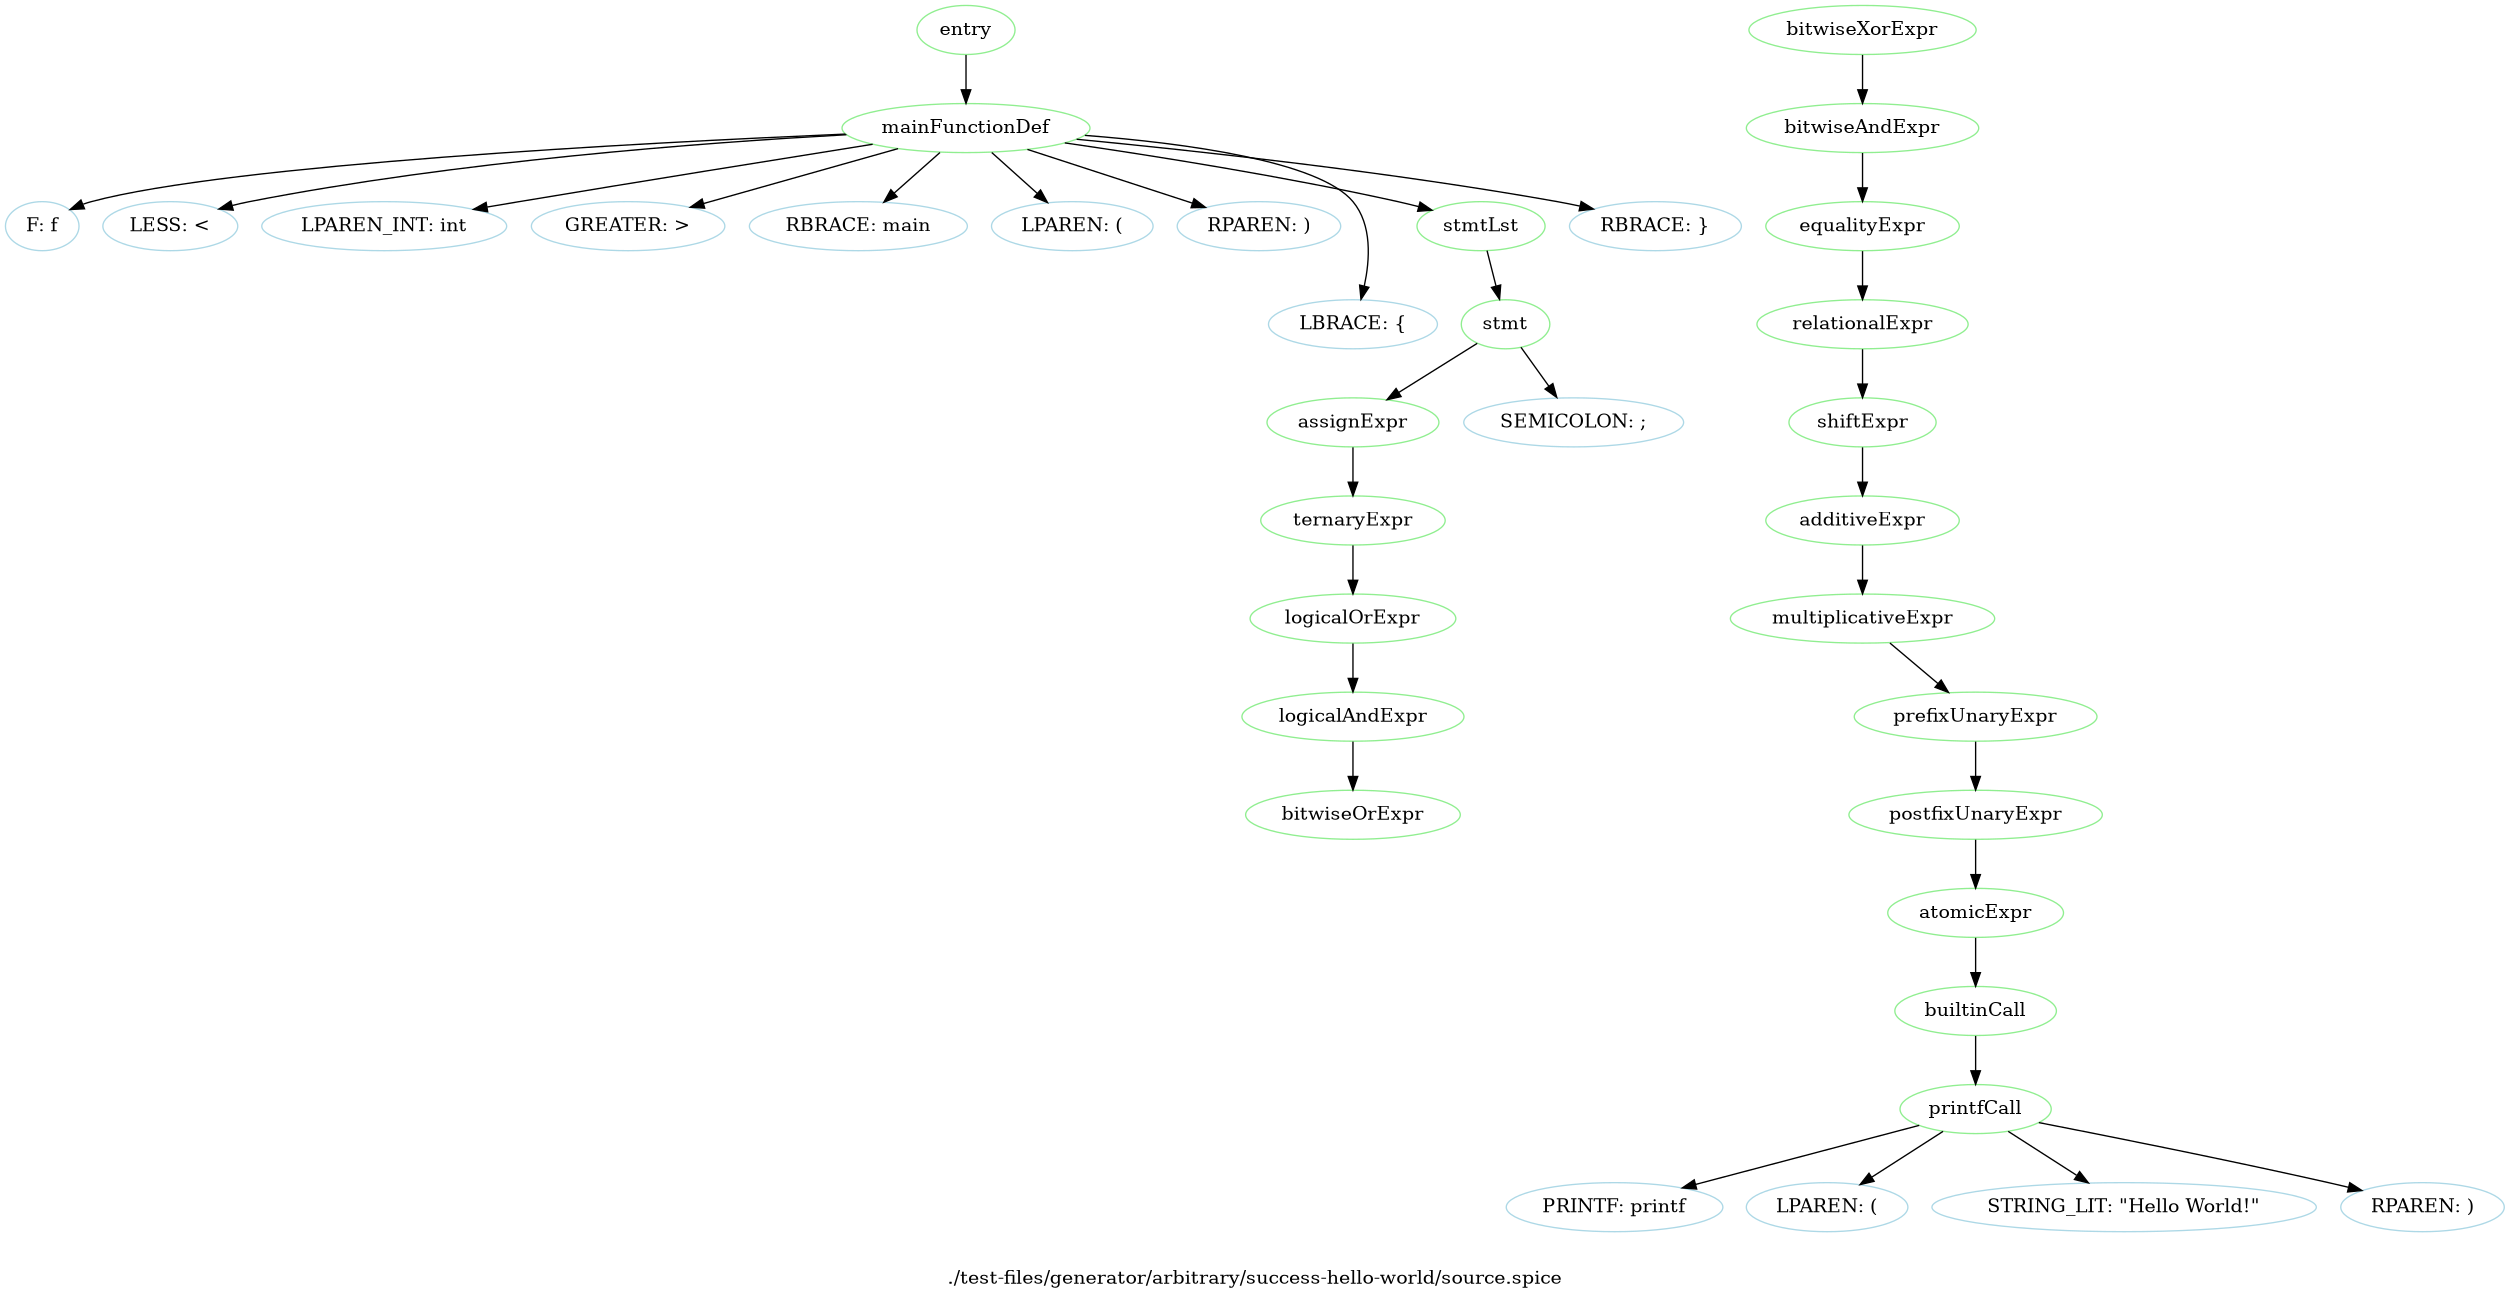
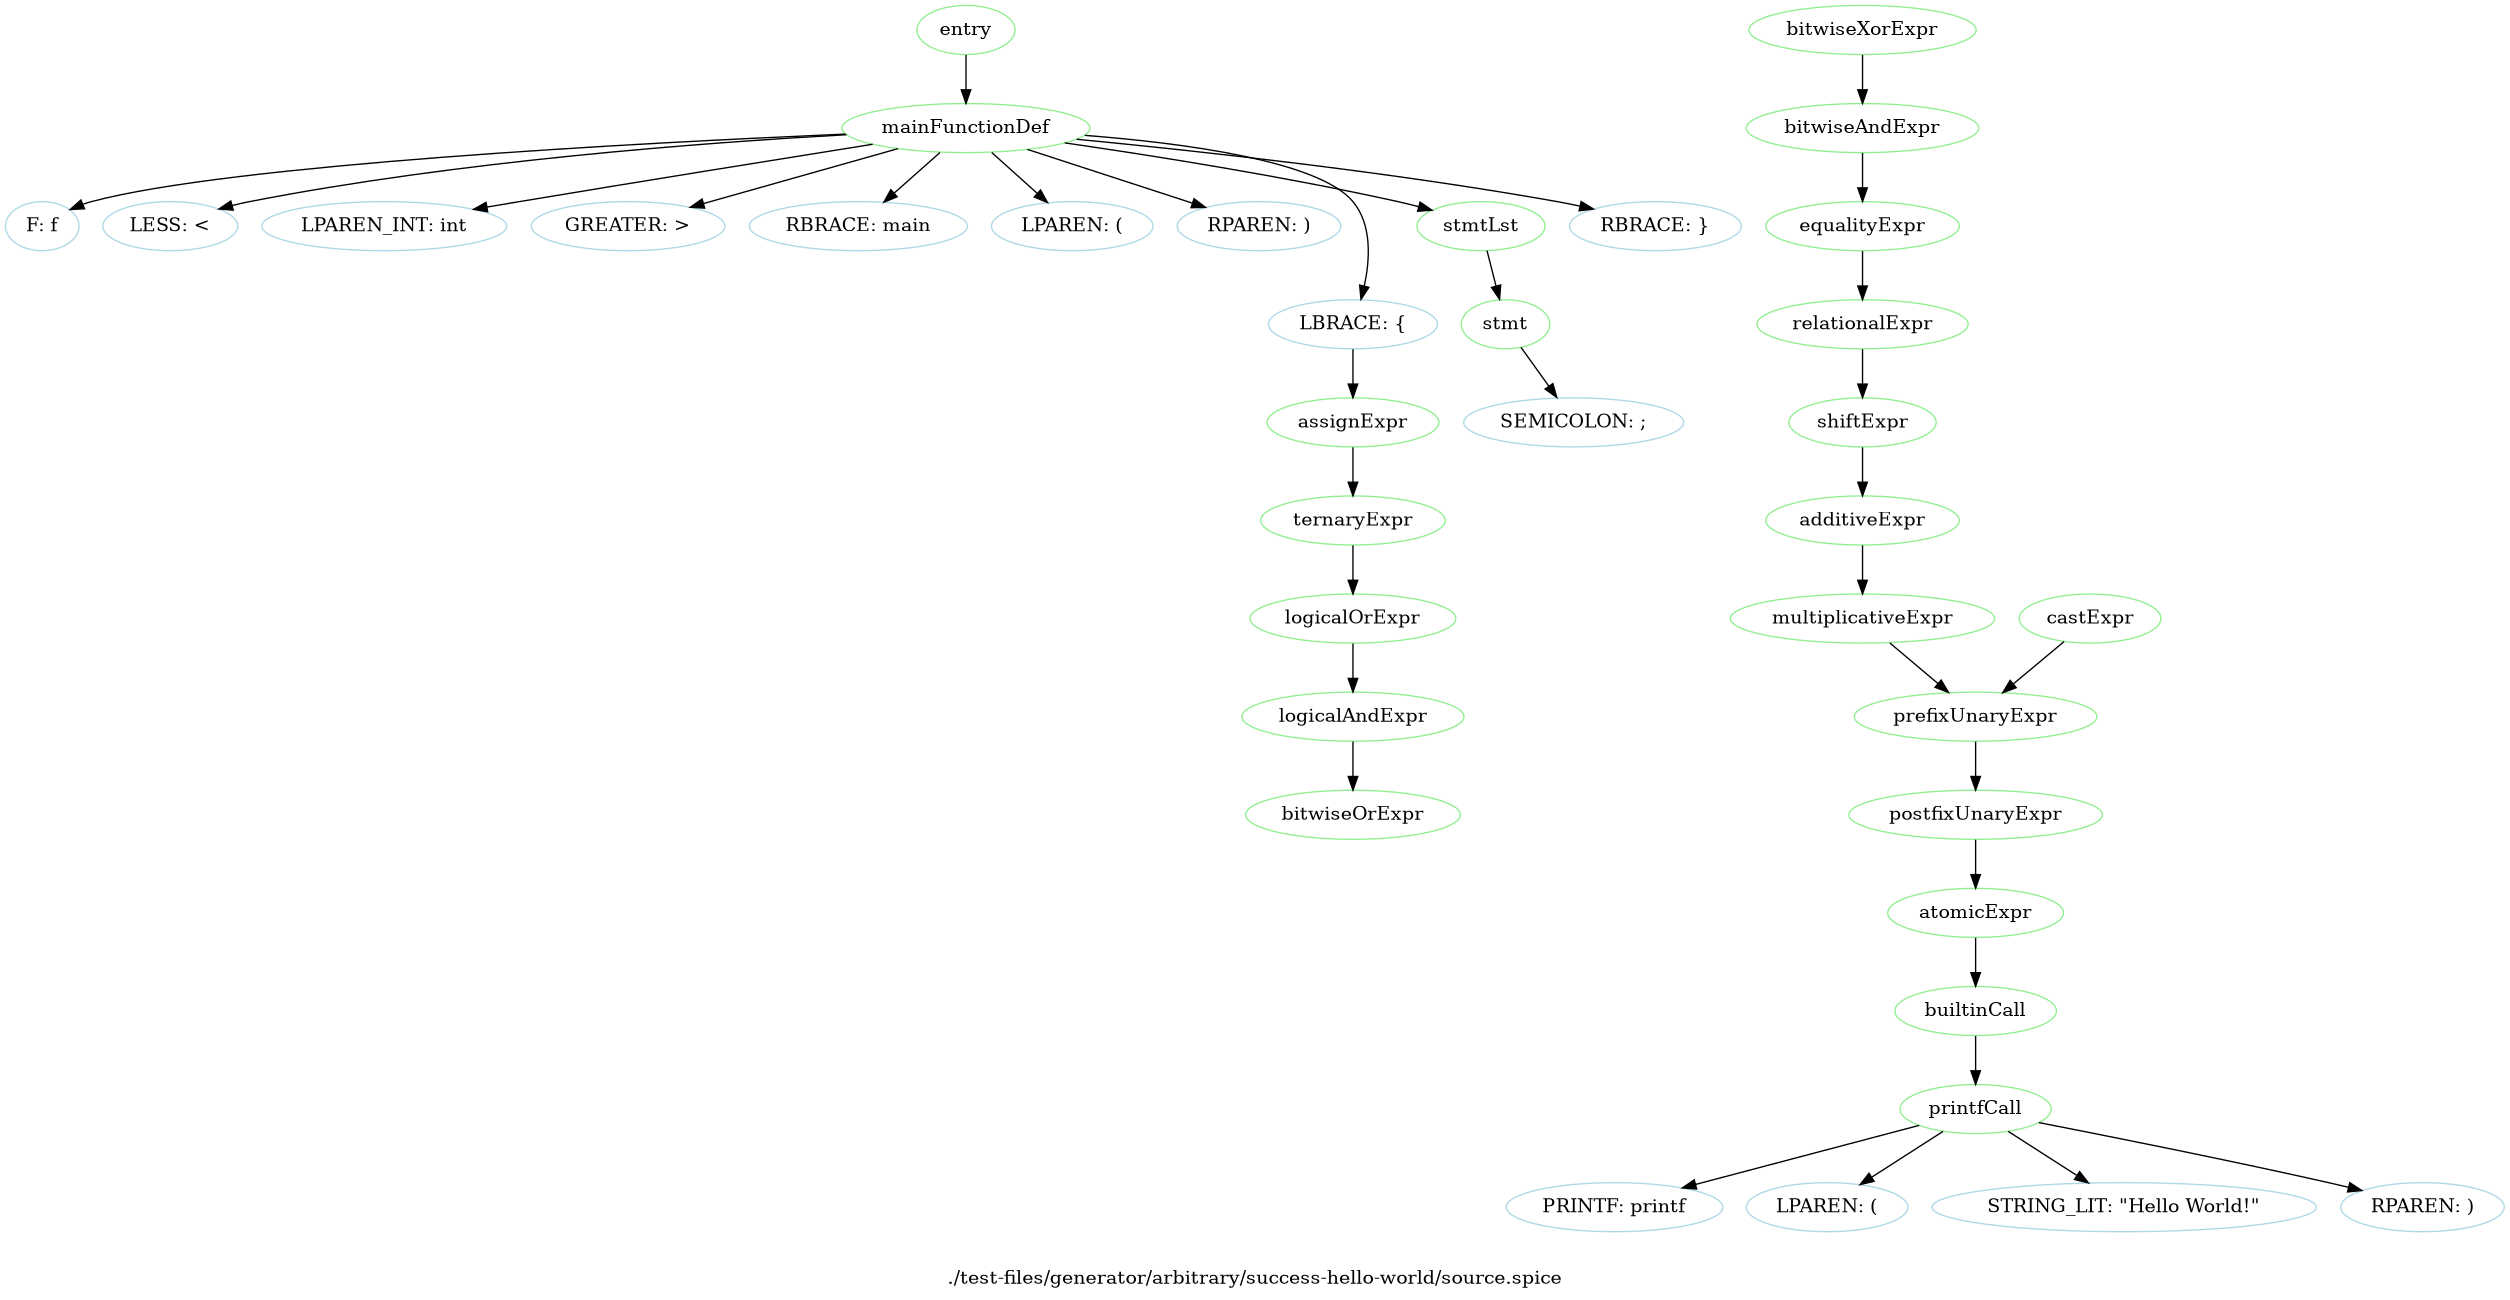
(1438, 368) -> (1353, 367)
none -> (2090, 619)
